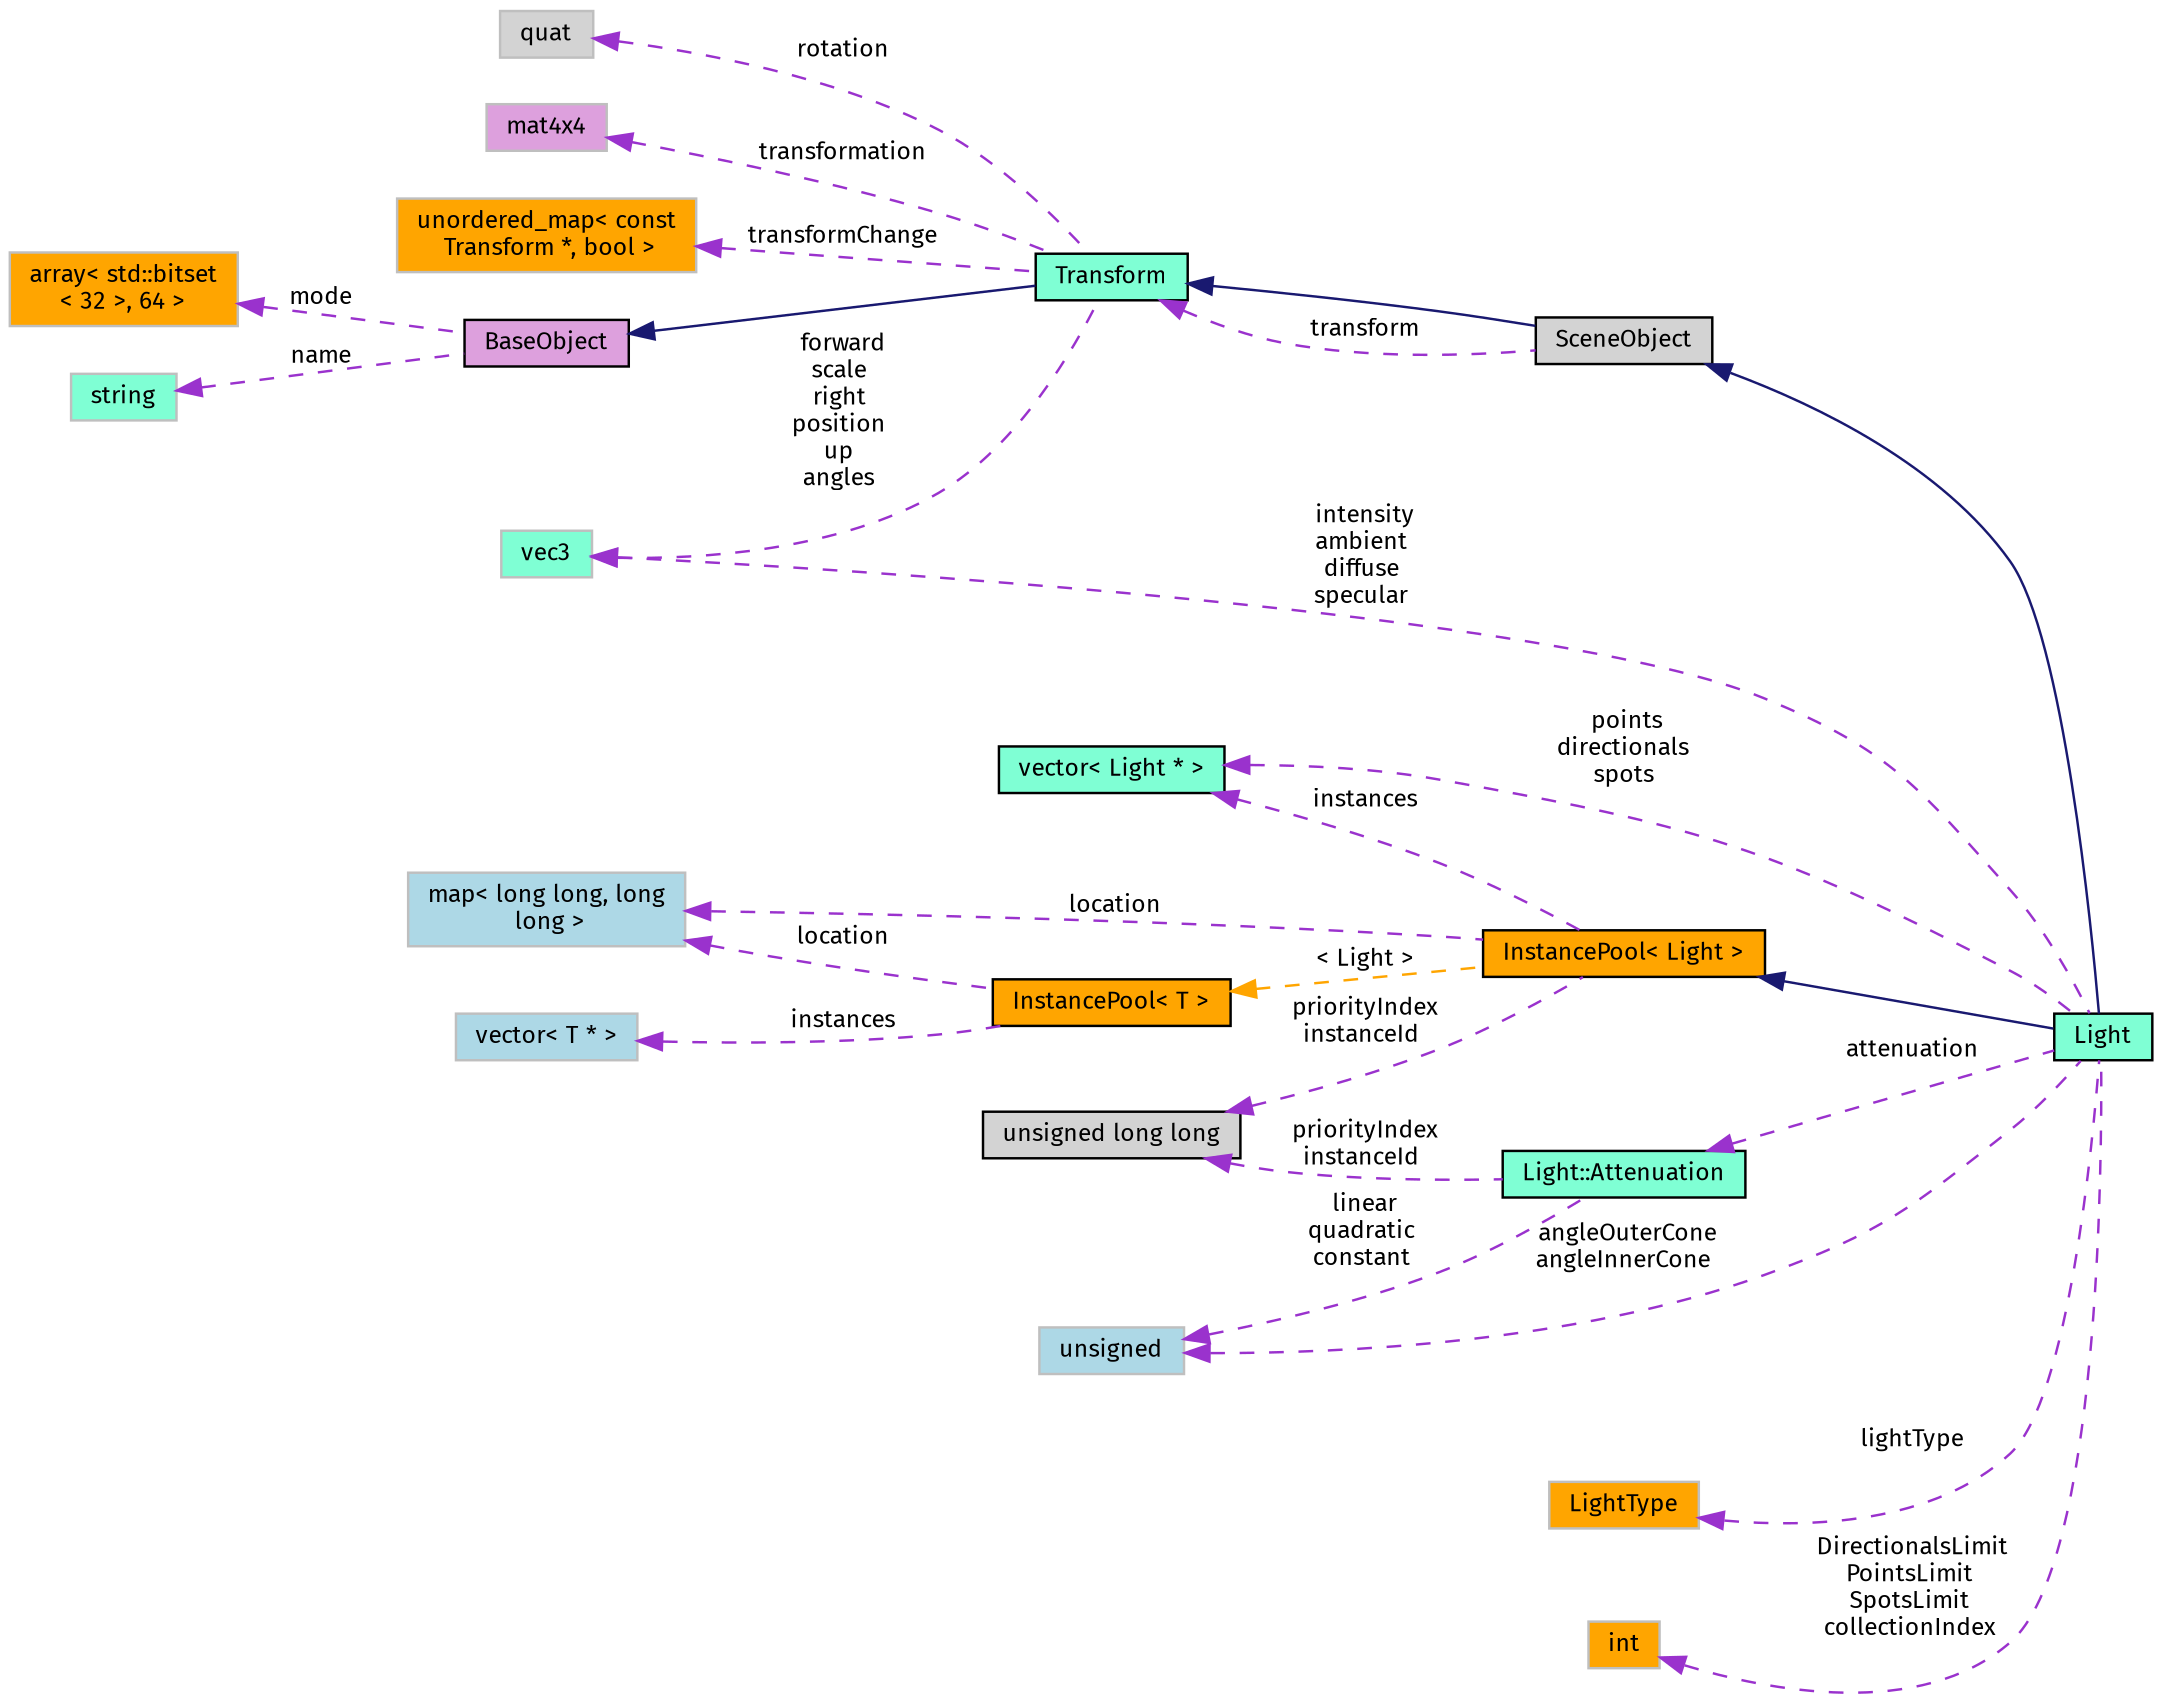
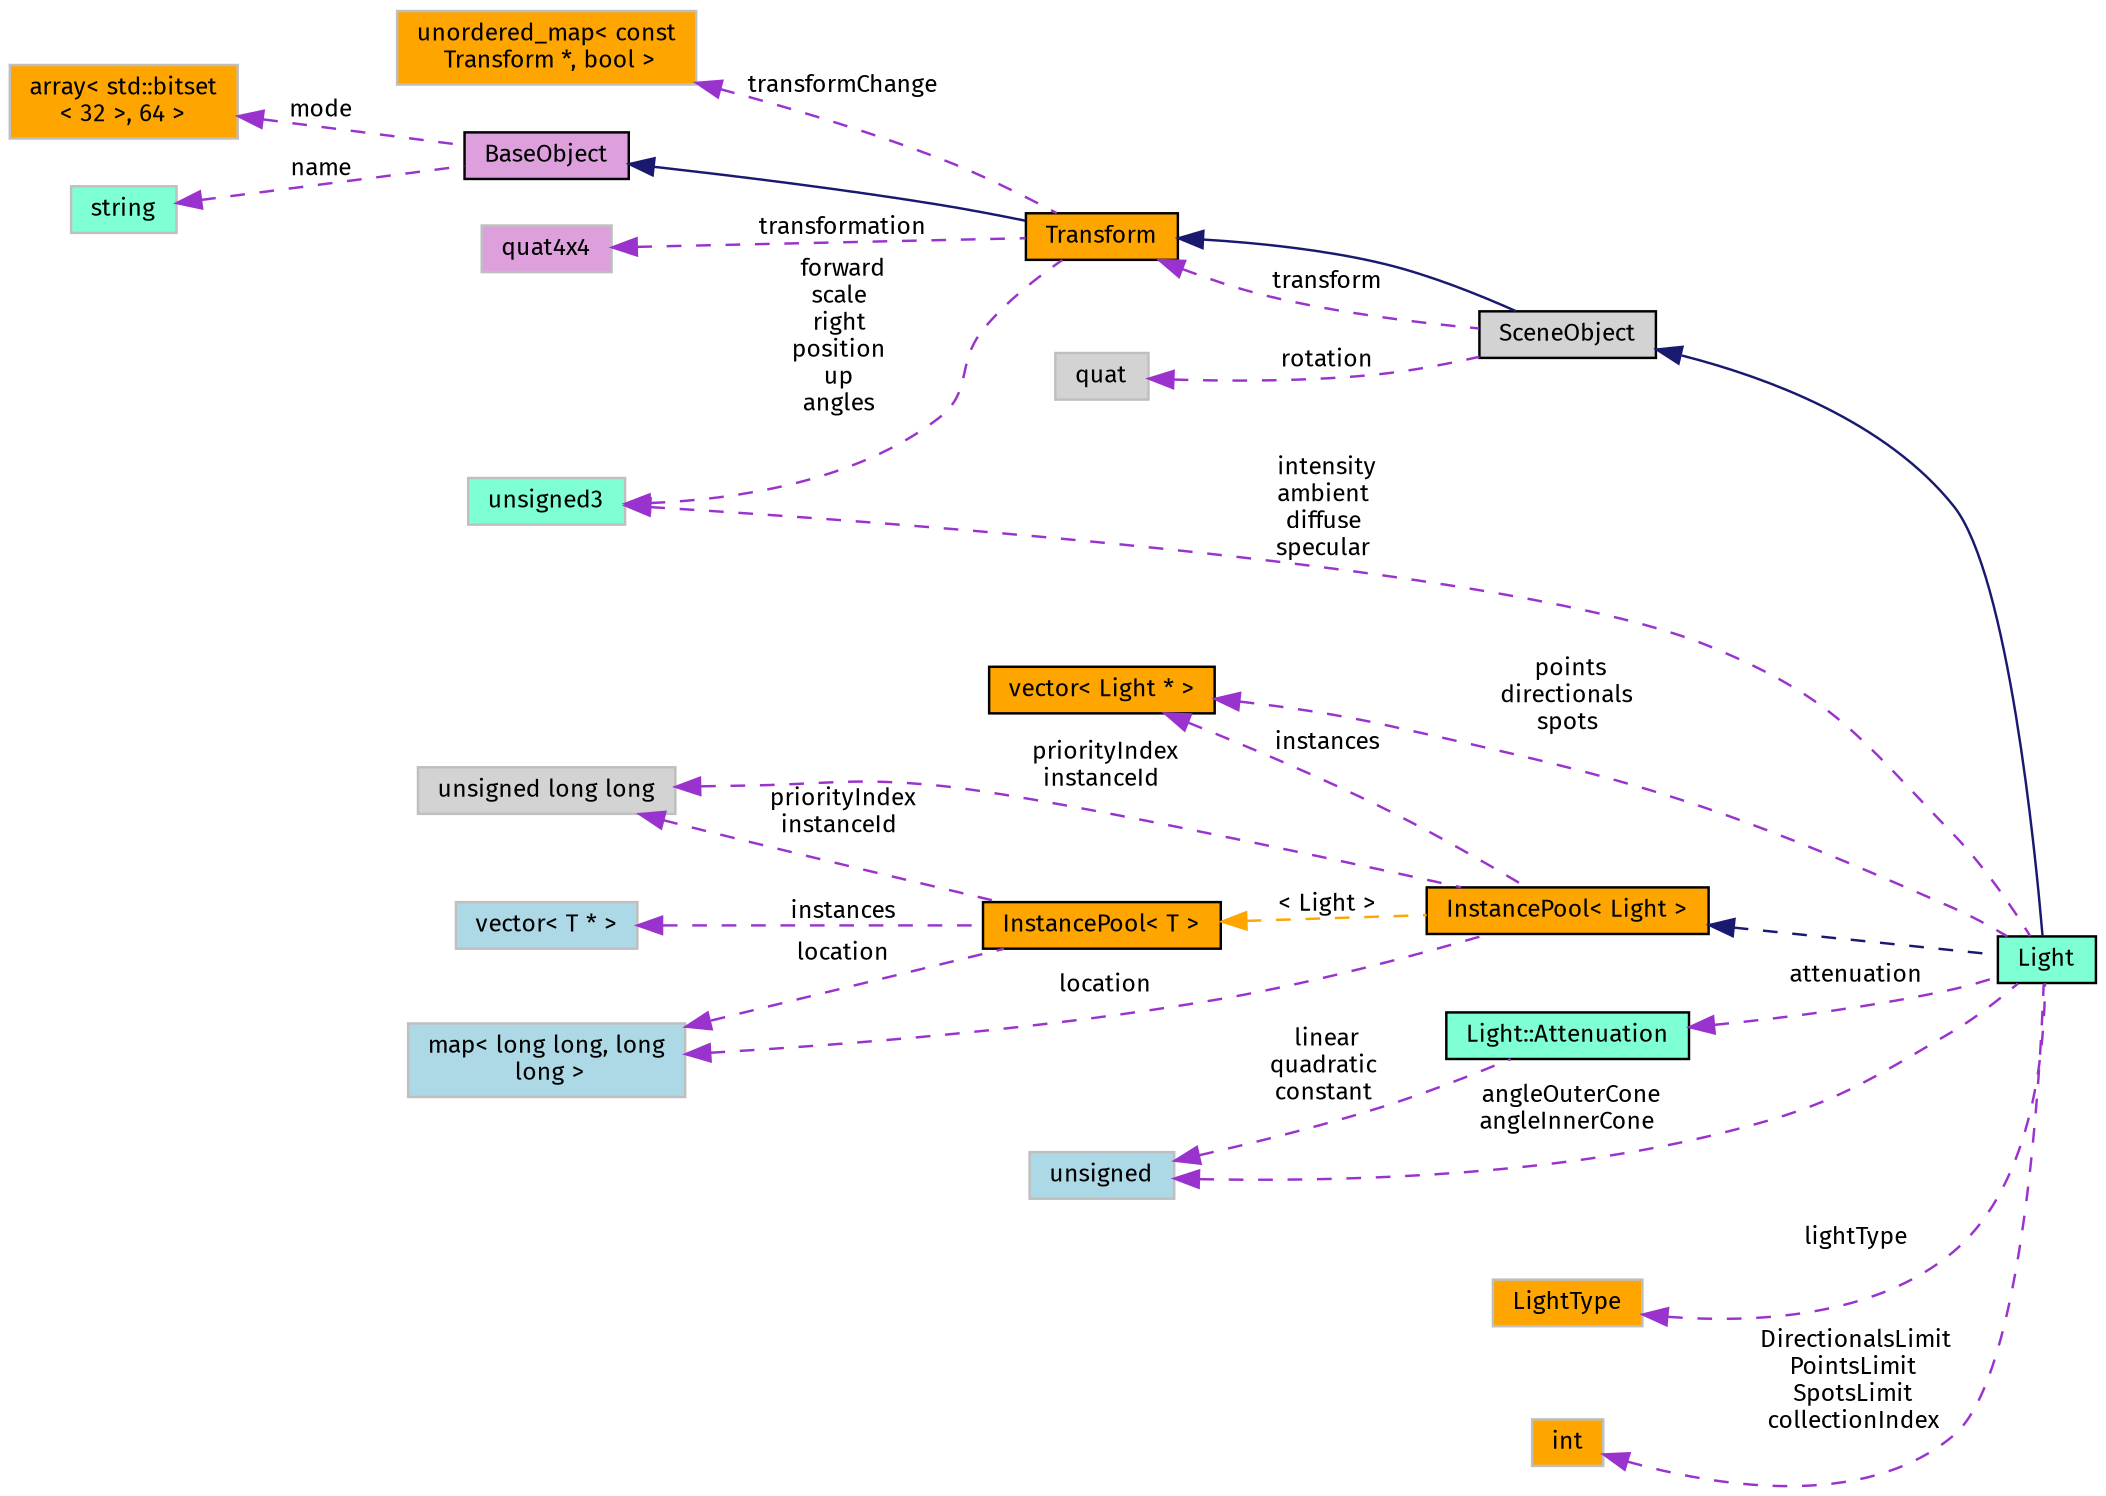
(875, 102) -> (1327, 378)
(547, 127) -> (547, 249)
(1112, 277) -> (1102, 237)
(547, 554) -> (547, 501)
(1112, 770) -> (1102, 690)
(1919, 1005) -> (1865, 941)
(1112, 1135) -> (547, 791)
(1366, 1178) -> (831, 862)
